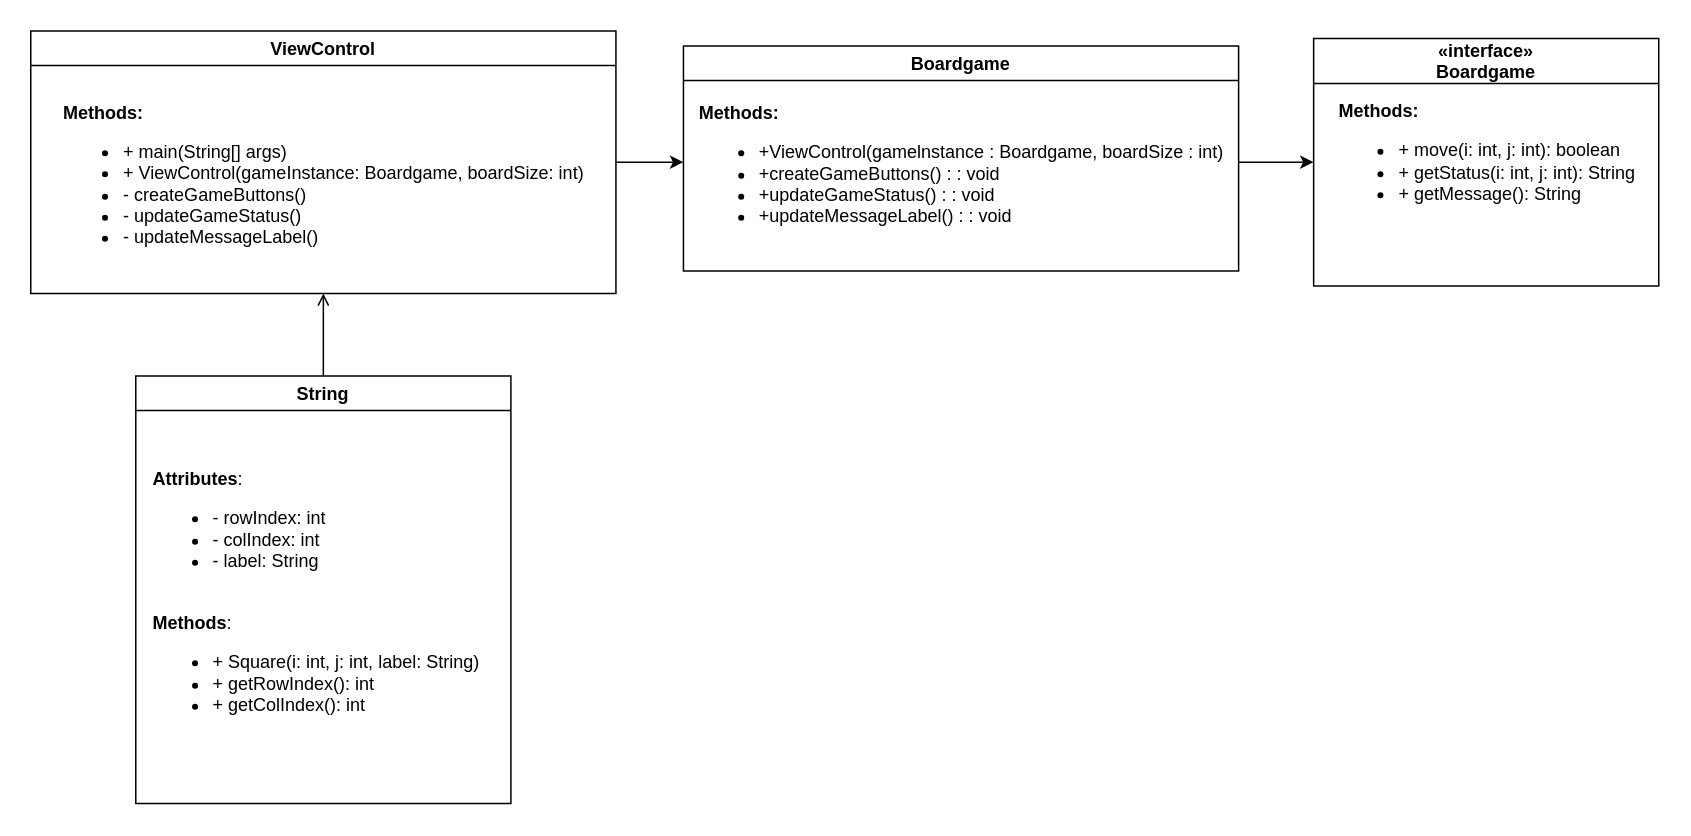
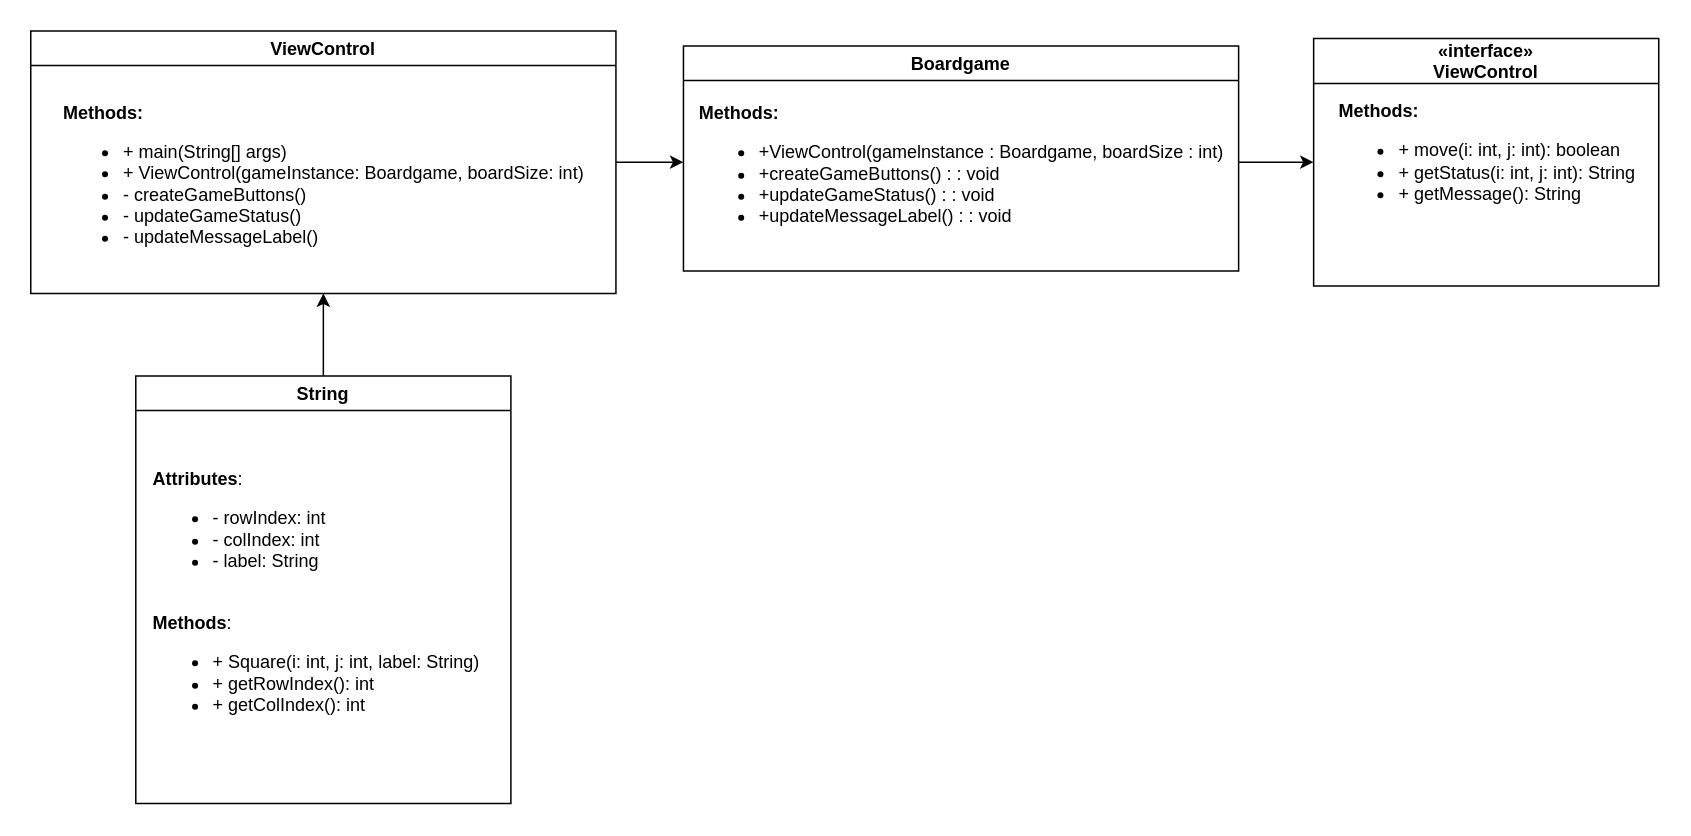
(1485, 51) -> (1485, 51)
(323, 302) -> (323, 305)
